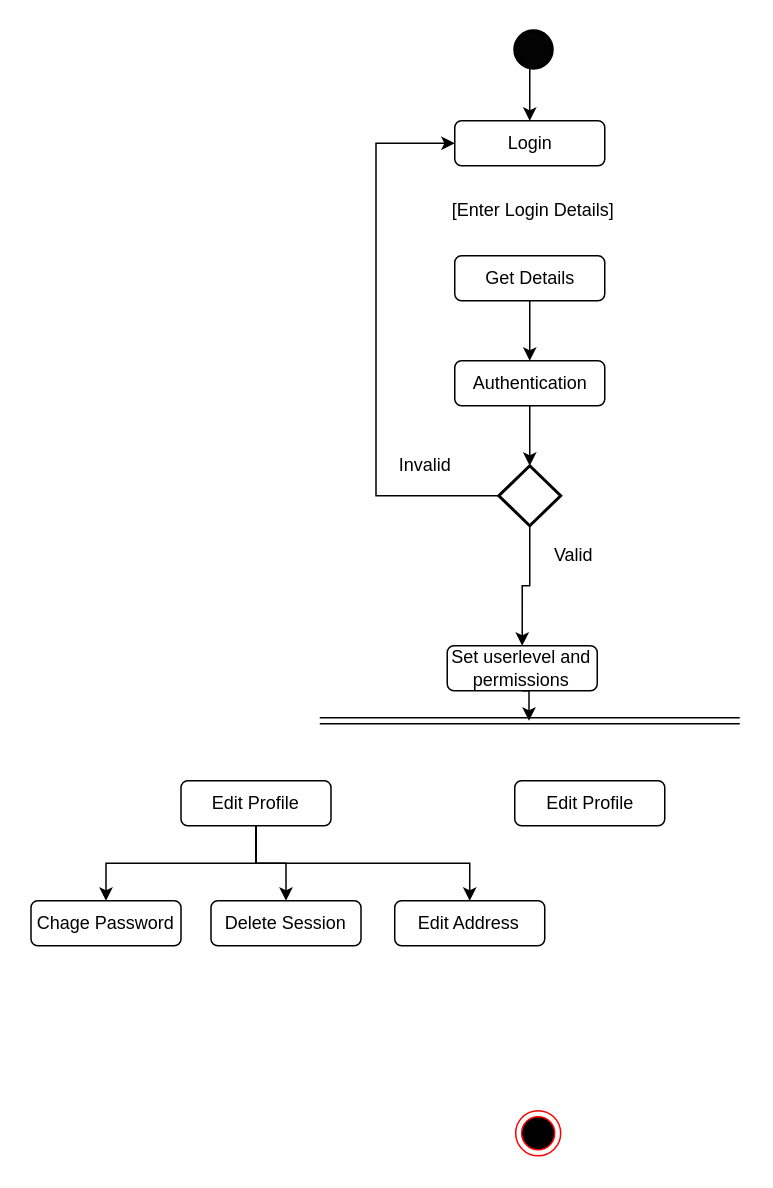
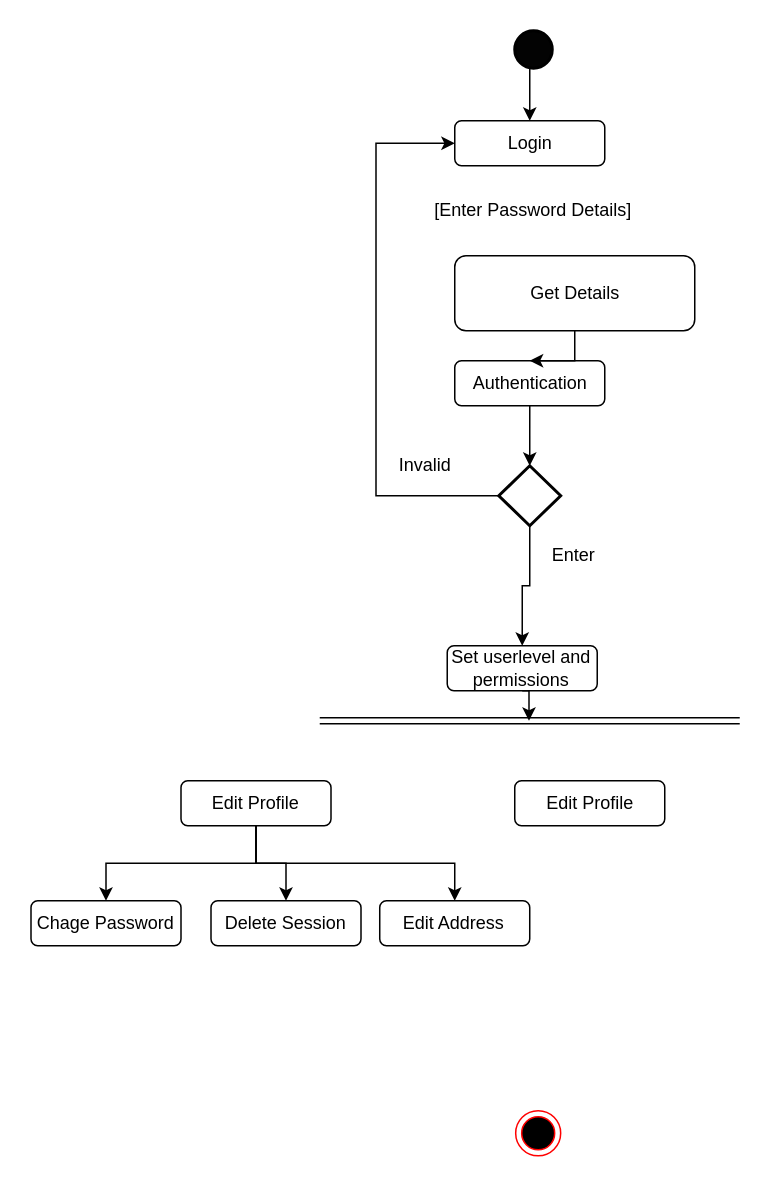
(533, 211) -> (533, 211)
(530, 278) -> (575, 293)
(574, 556) -> (574, 556)
(469, 923) -> (454, 923)
